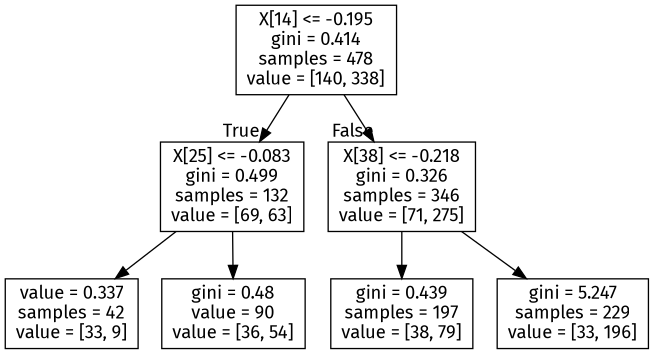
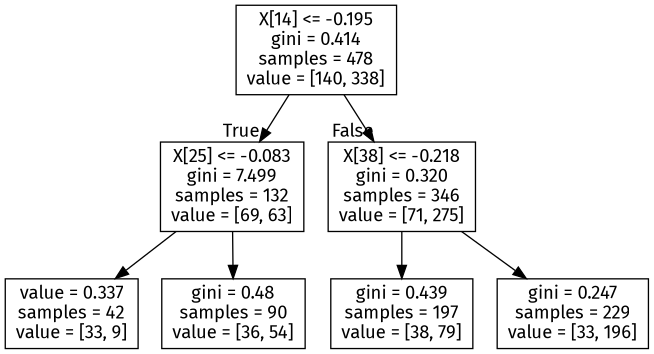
(232, 187) -> (232, 187)
(402, 187) -> (402, 187)
(233, 314) -> (233, 314)
(573, 314) -> (573, 314)
